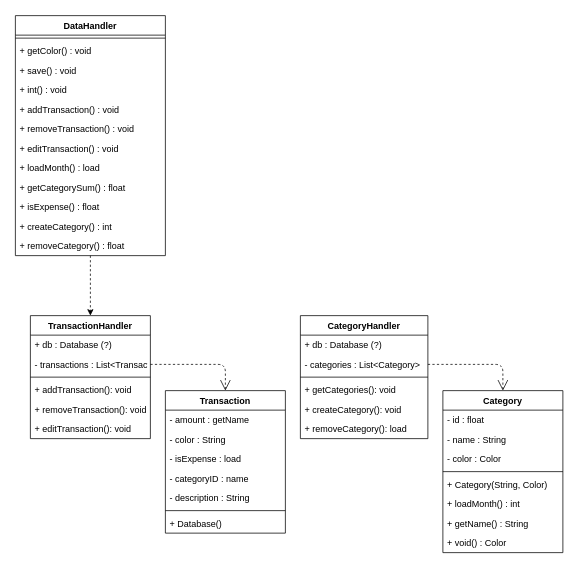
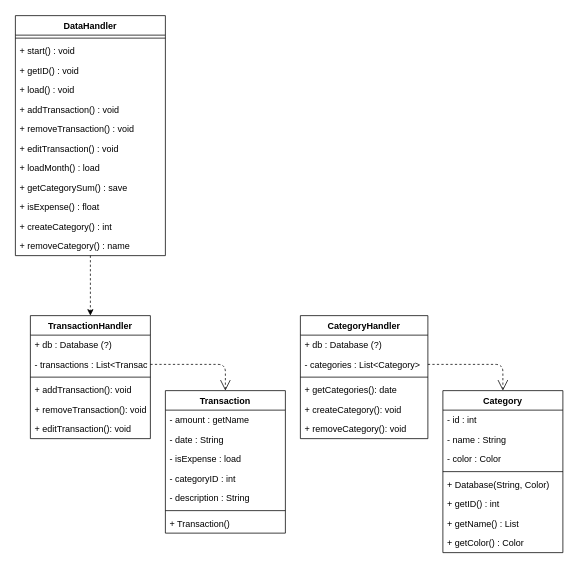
(60, 51) -> (54, 51)
(51, 71) -> (54, 71)
(48, 90) -> (50, 90)
(79, 188) -> (78, 188)
(79, 246) -> (78, 246)
(357, 390) -> (358, 390)
(470, 420) -> (465, 420)
(360, 429) -> (360, 429)
(203, 440) -> (201, 440)
(213, 479) -> (209, 479)
(504, 485) -> (504, 485)
(488, 504) -> (479, 504)
(199, 524) -> (205, 524)
(492, 524) -> (487, 524)
(480, 543) -> (490, 543)
